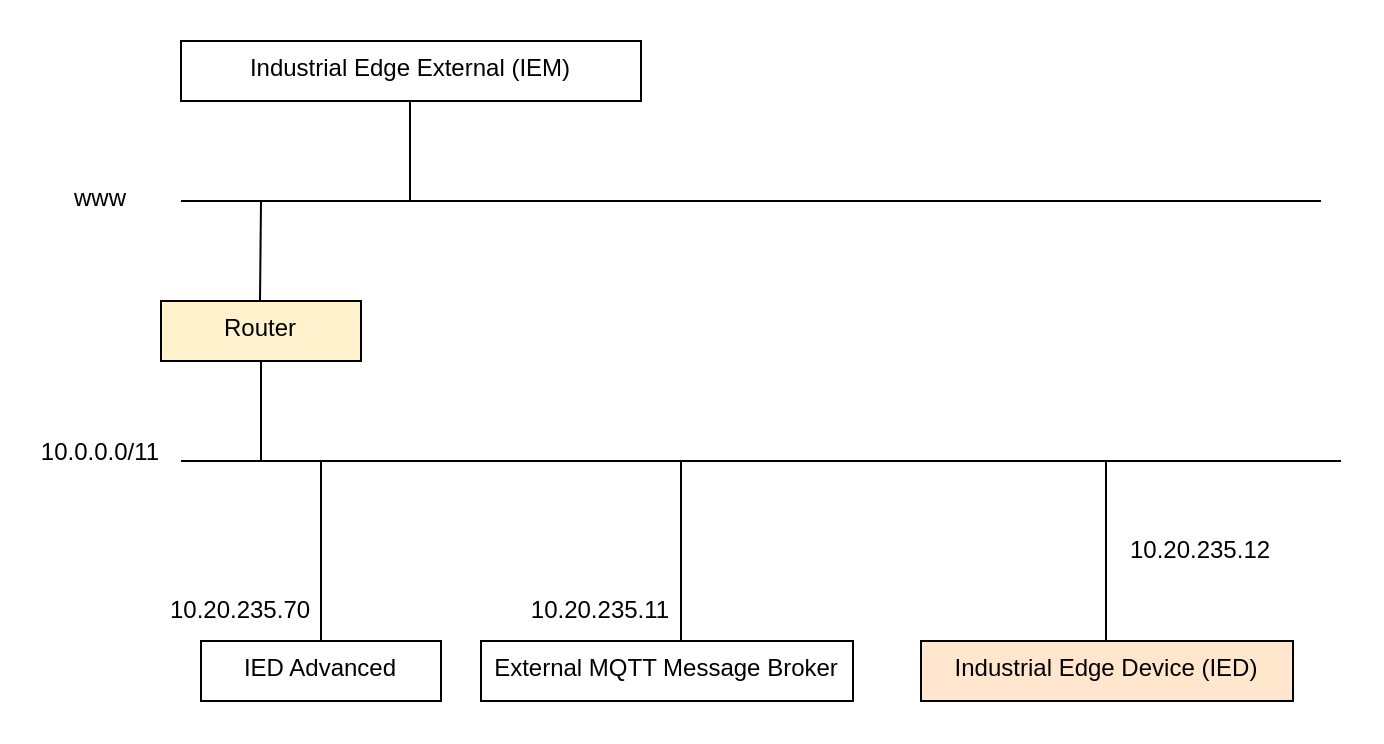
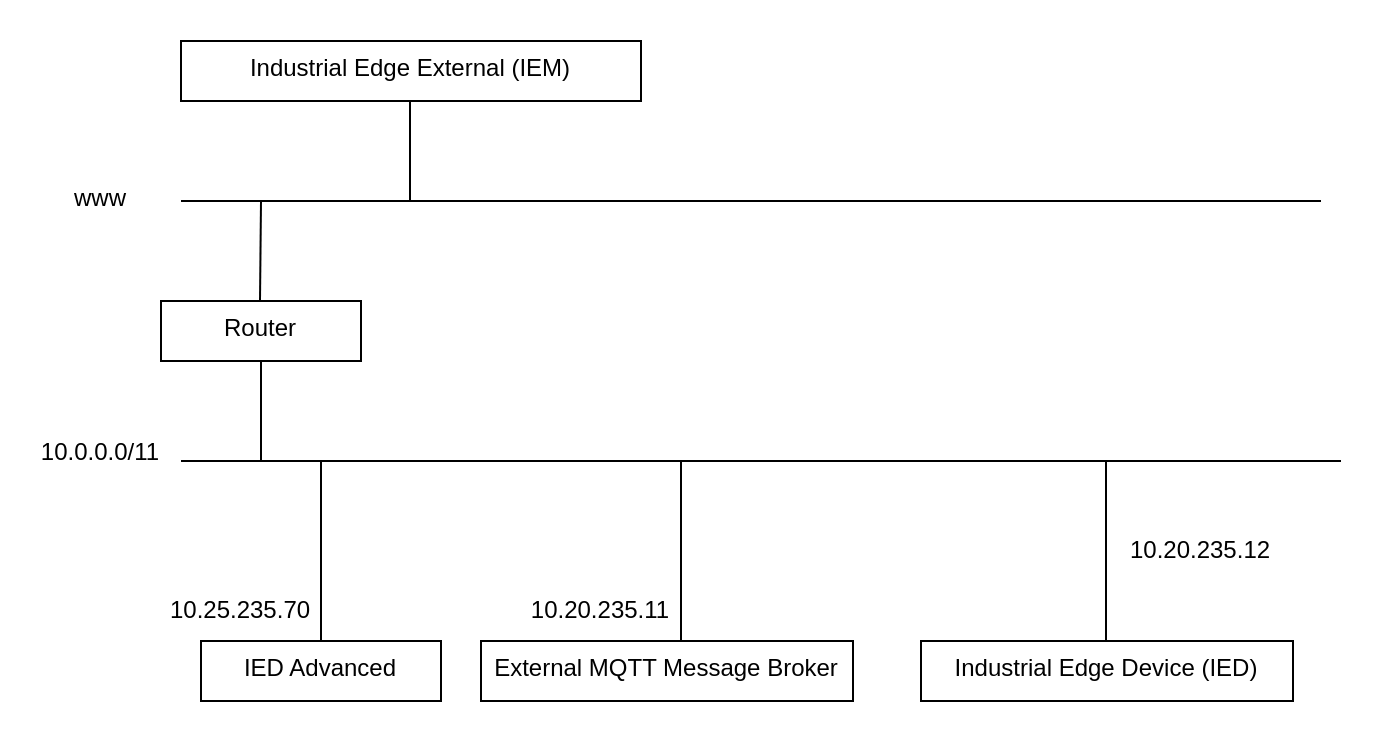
(261, 331) -> (261, 331)
(241, 611) -> (241, 611)
(1107, 671) -> (1107, 671)
